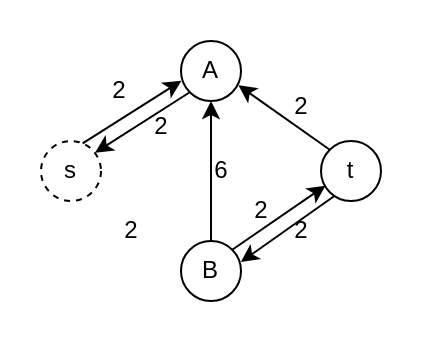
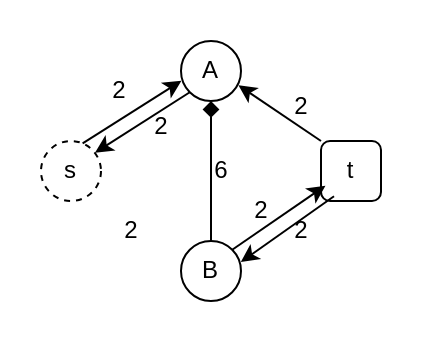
(211, 116) -> (211, 117)
(351, 171) -> (351, 171)
